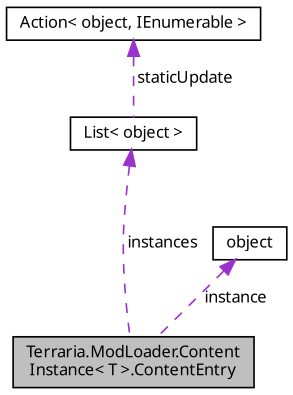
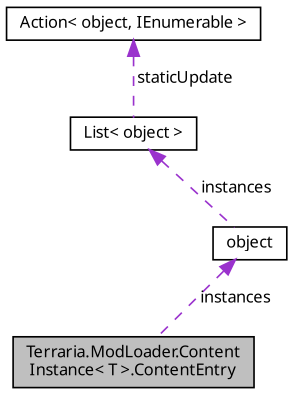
(123, 252) -> (198, 194)
(234, 298) -> (234, 298)
